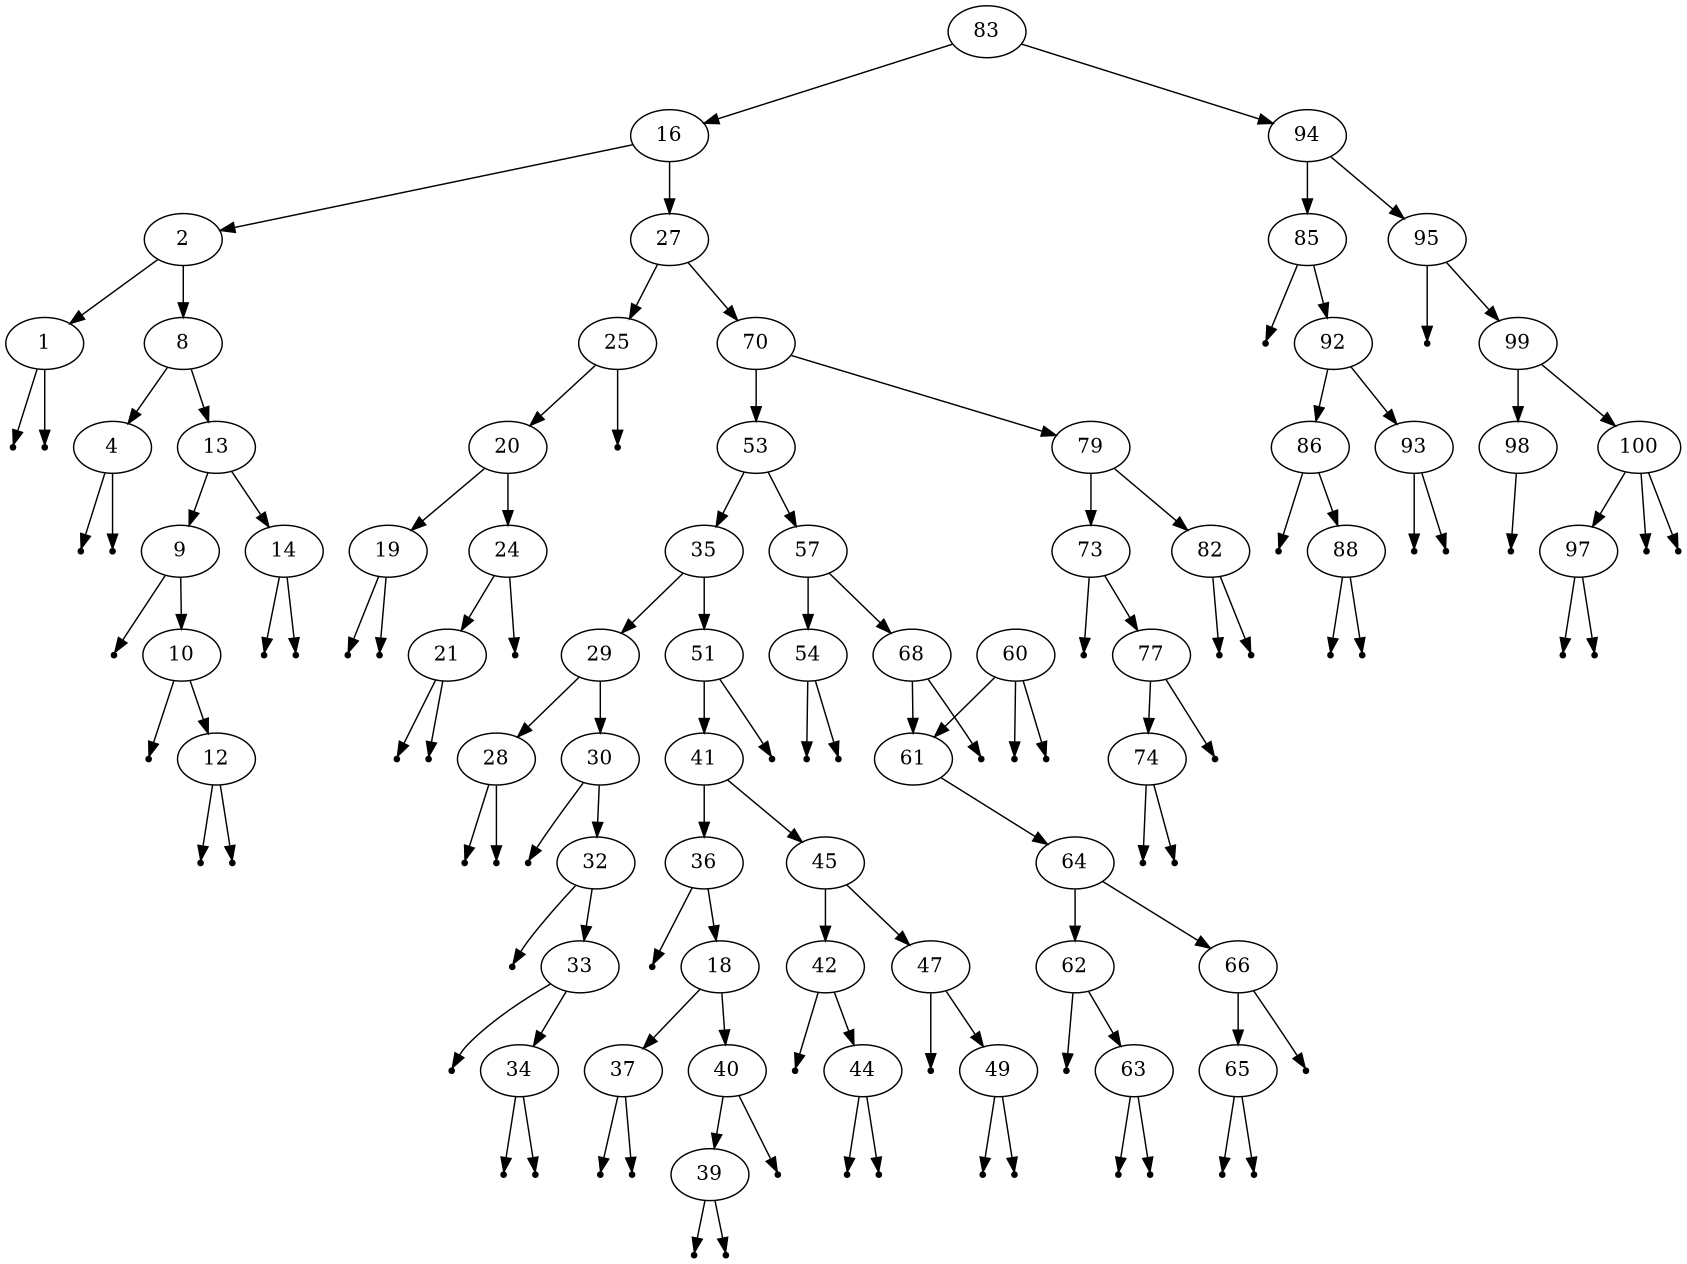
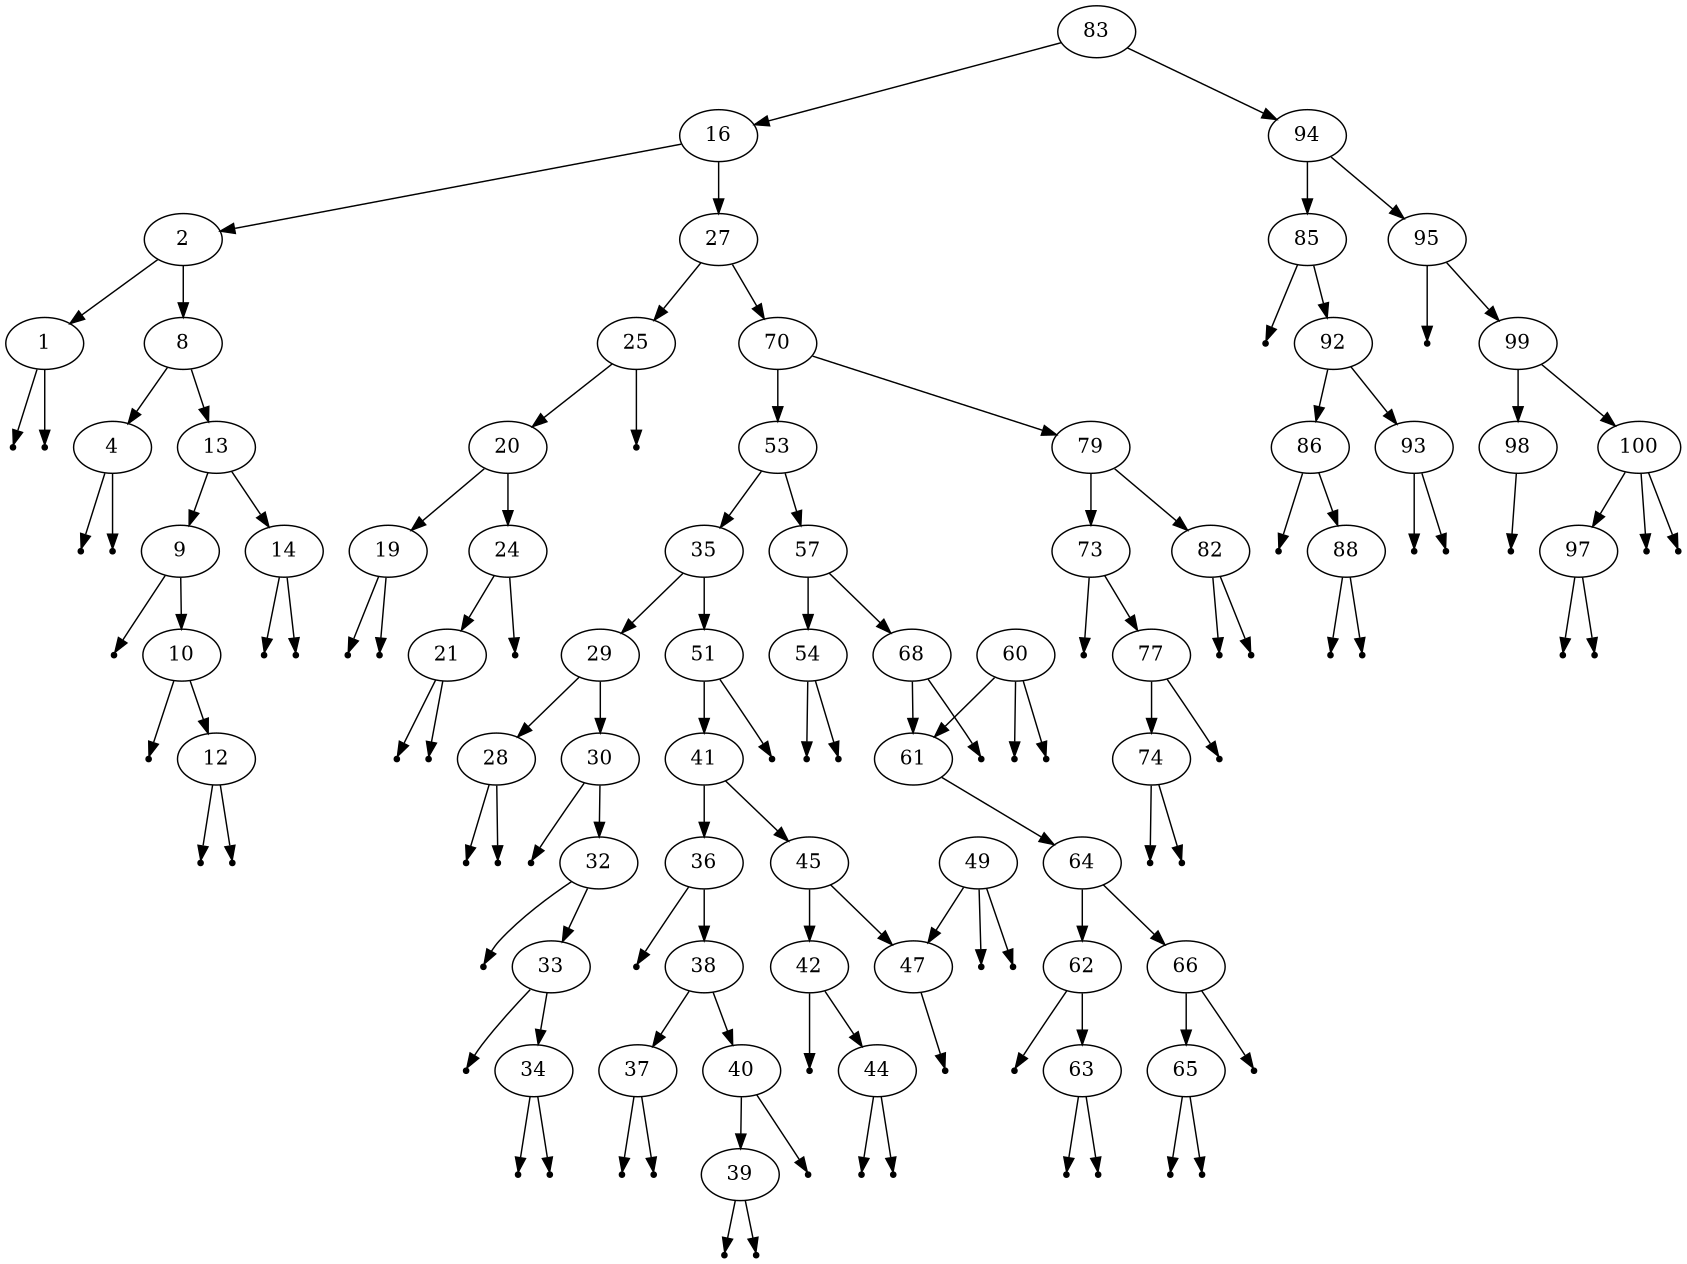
(720, 967) -> (704, 967)
(961, 1013) -> (950, 909)
